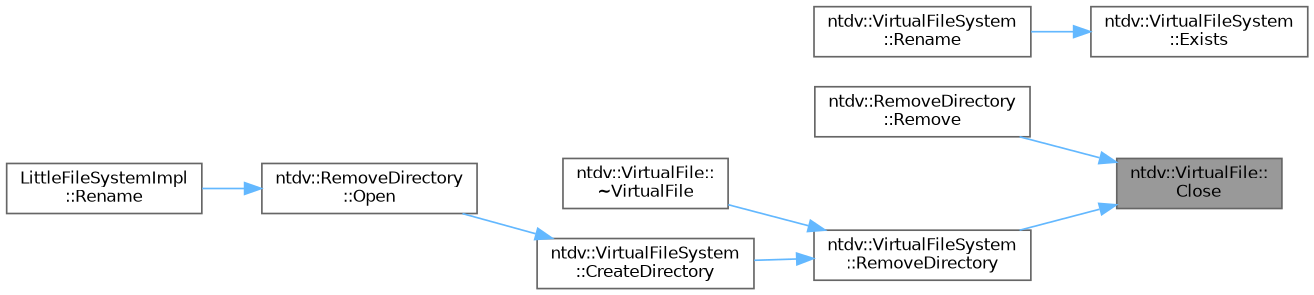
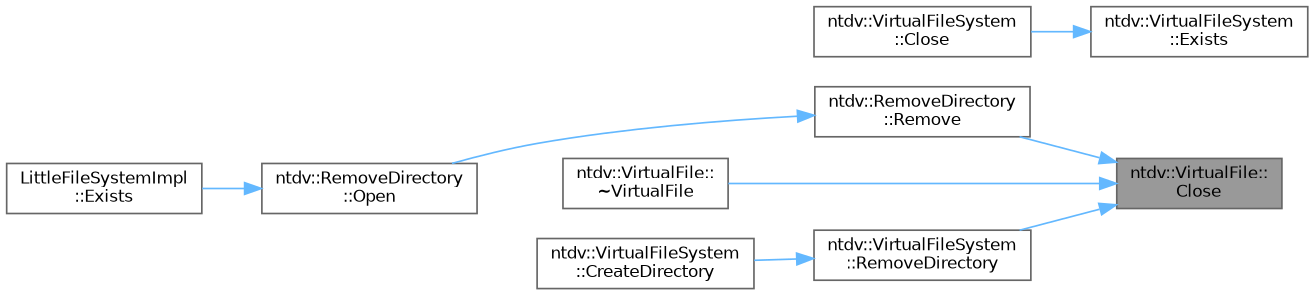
(922, 32) -> (922, 32)
(104, 188) -> (104, 188)
(768, 215) -> (914, 183)
(499, 224) -> (623, 131)
